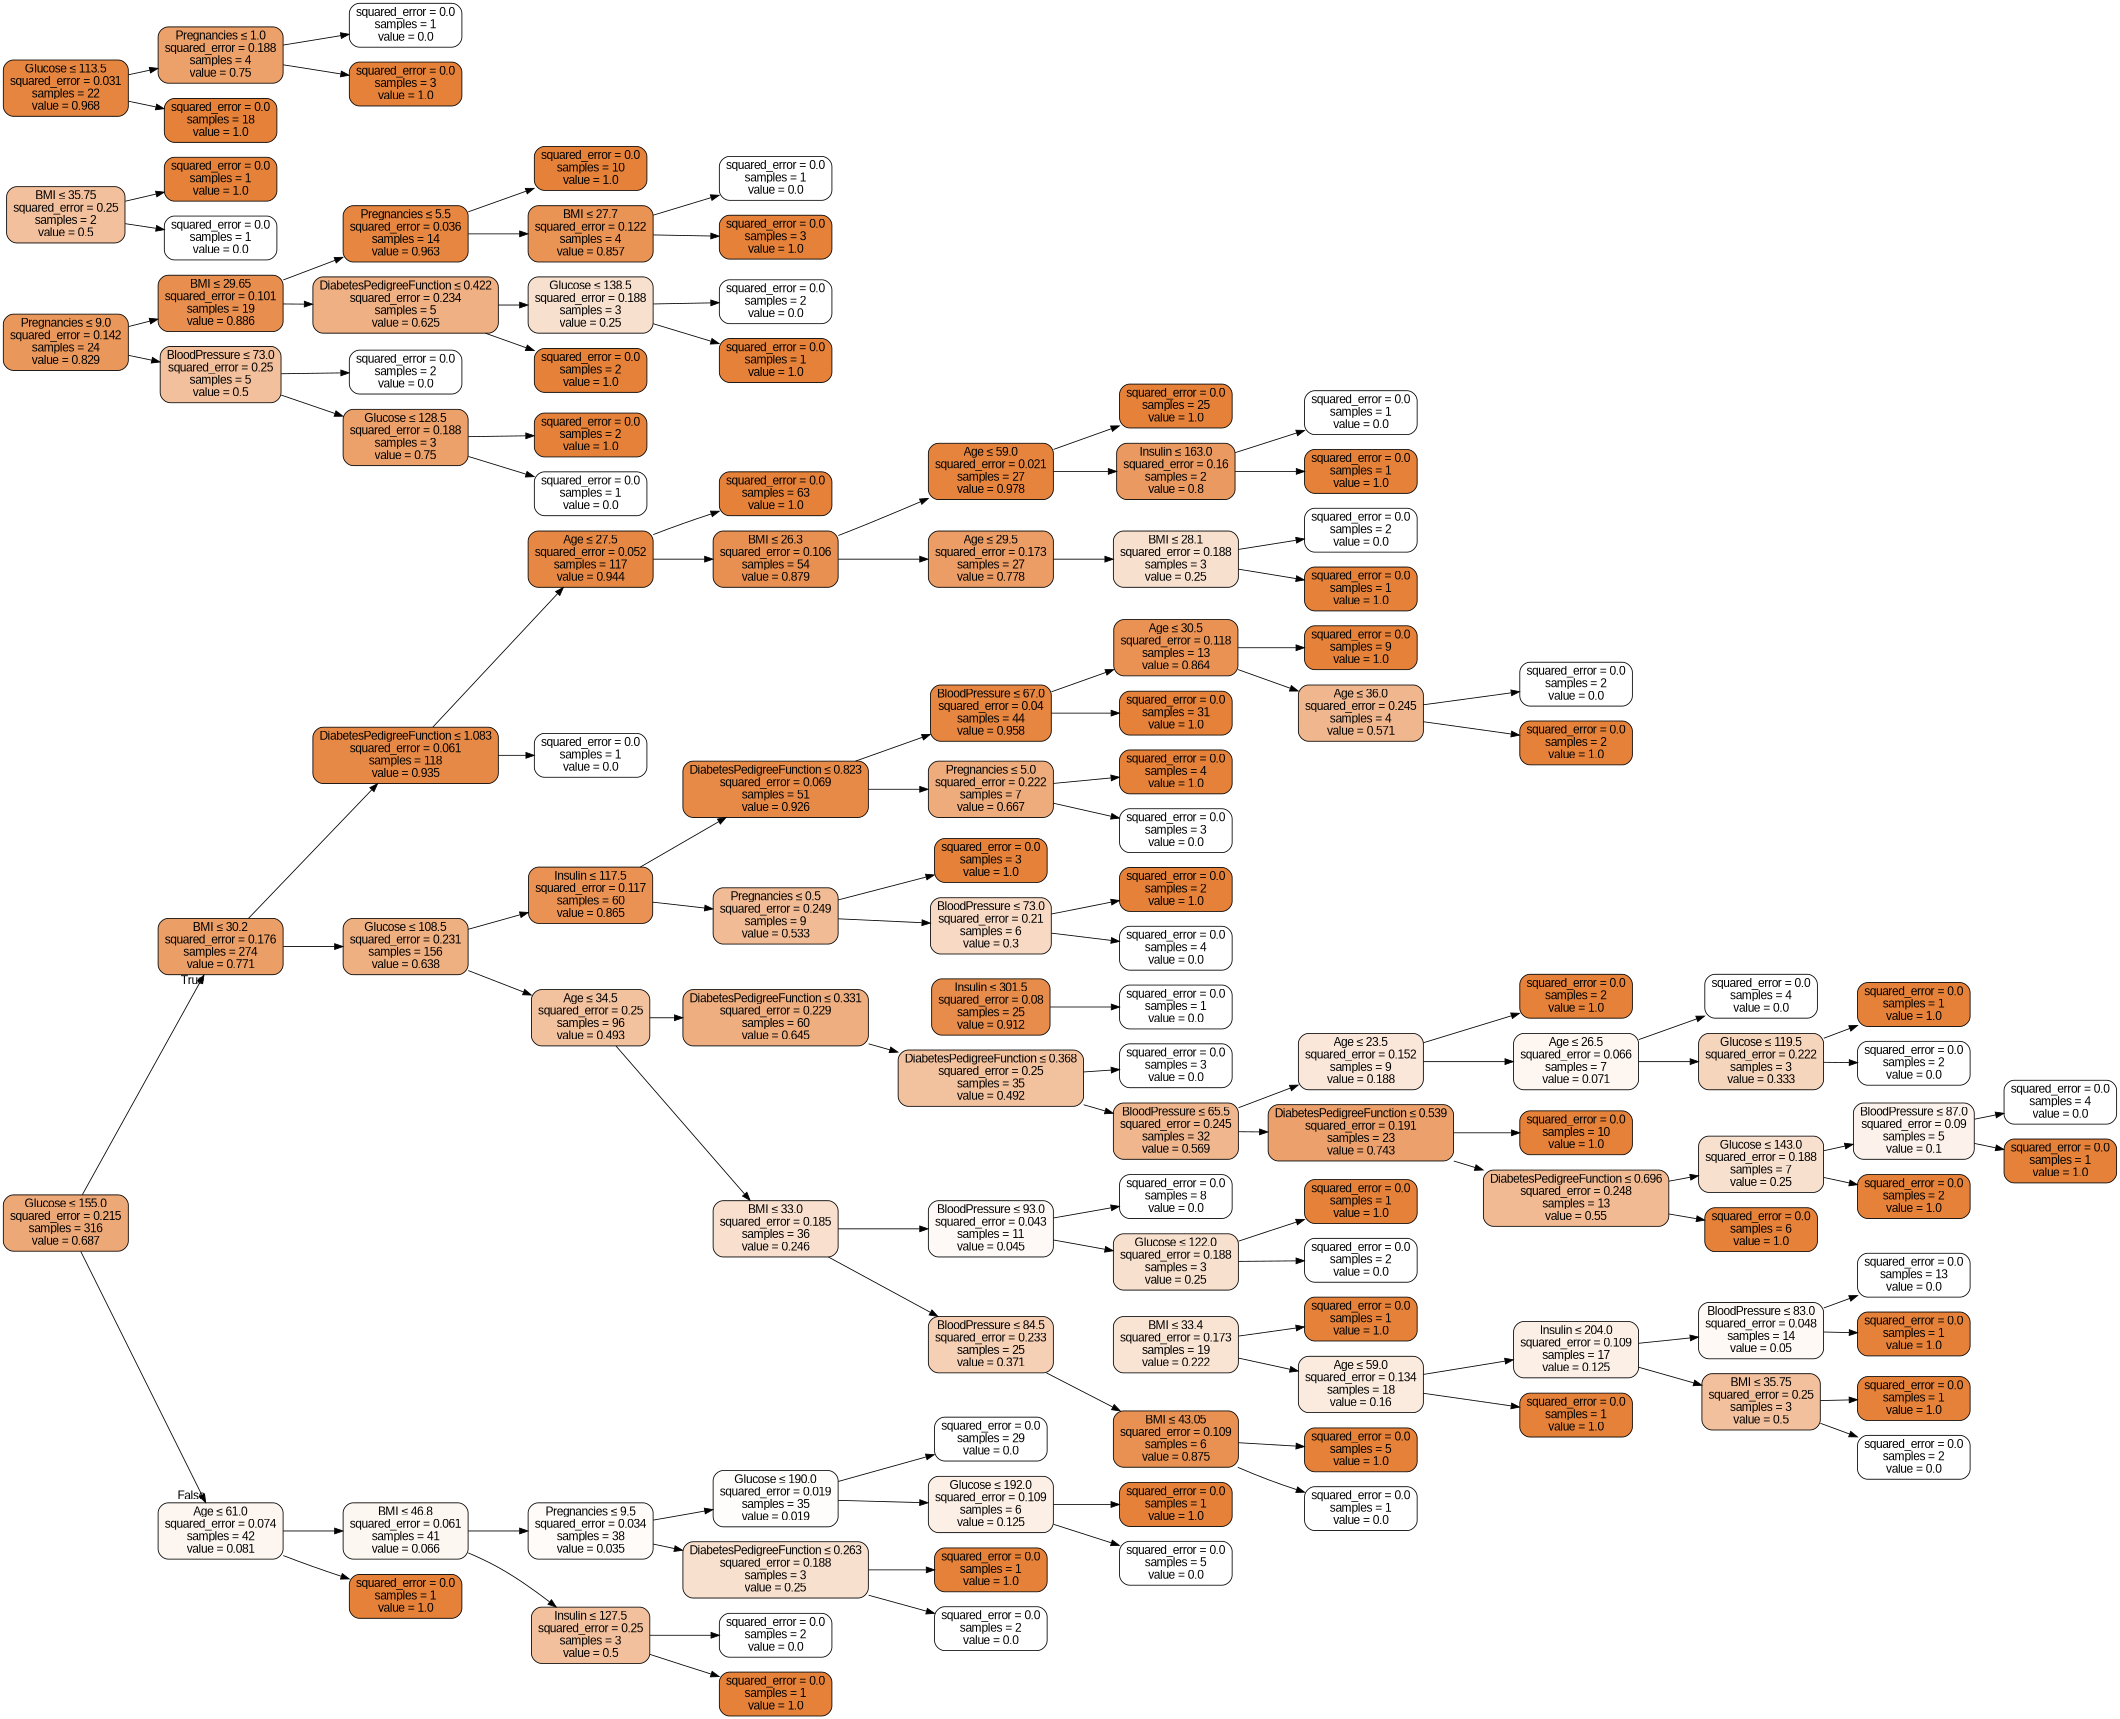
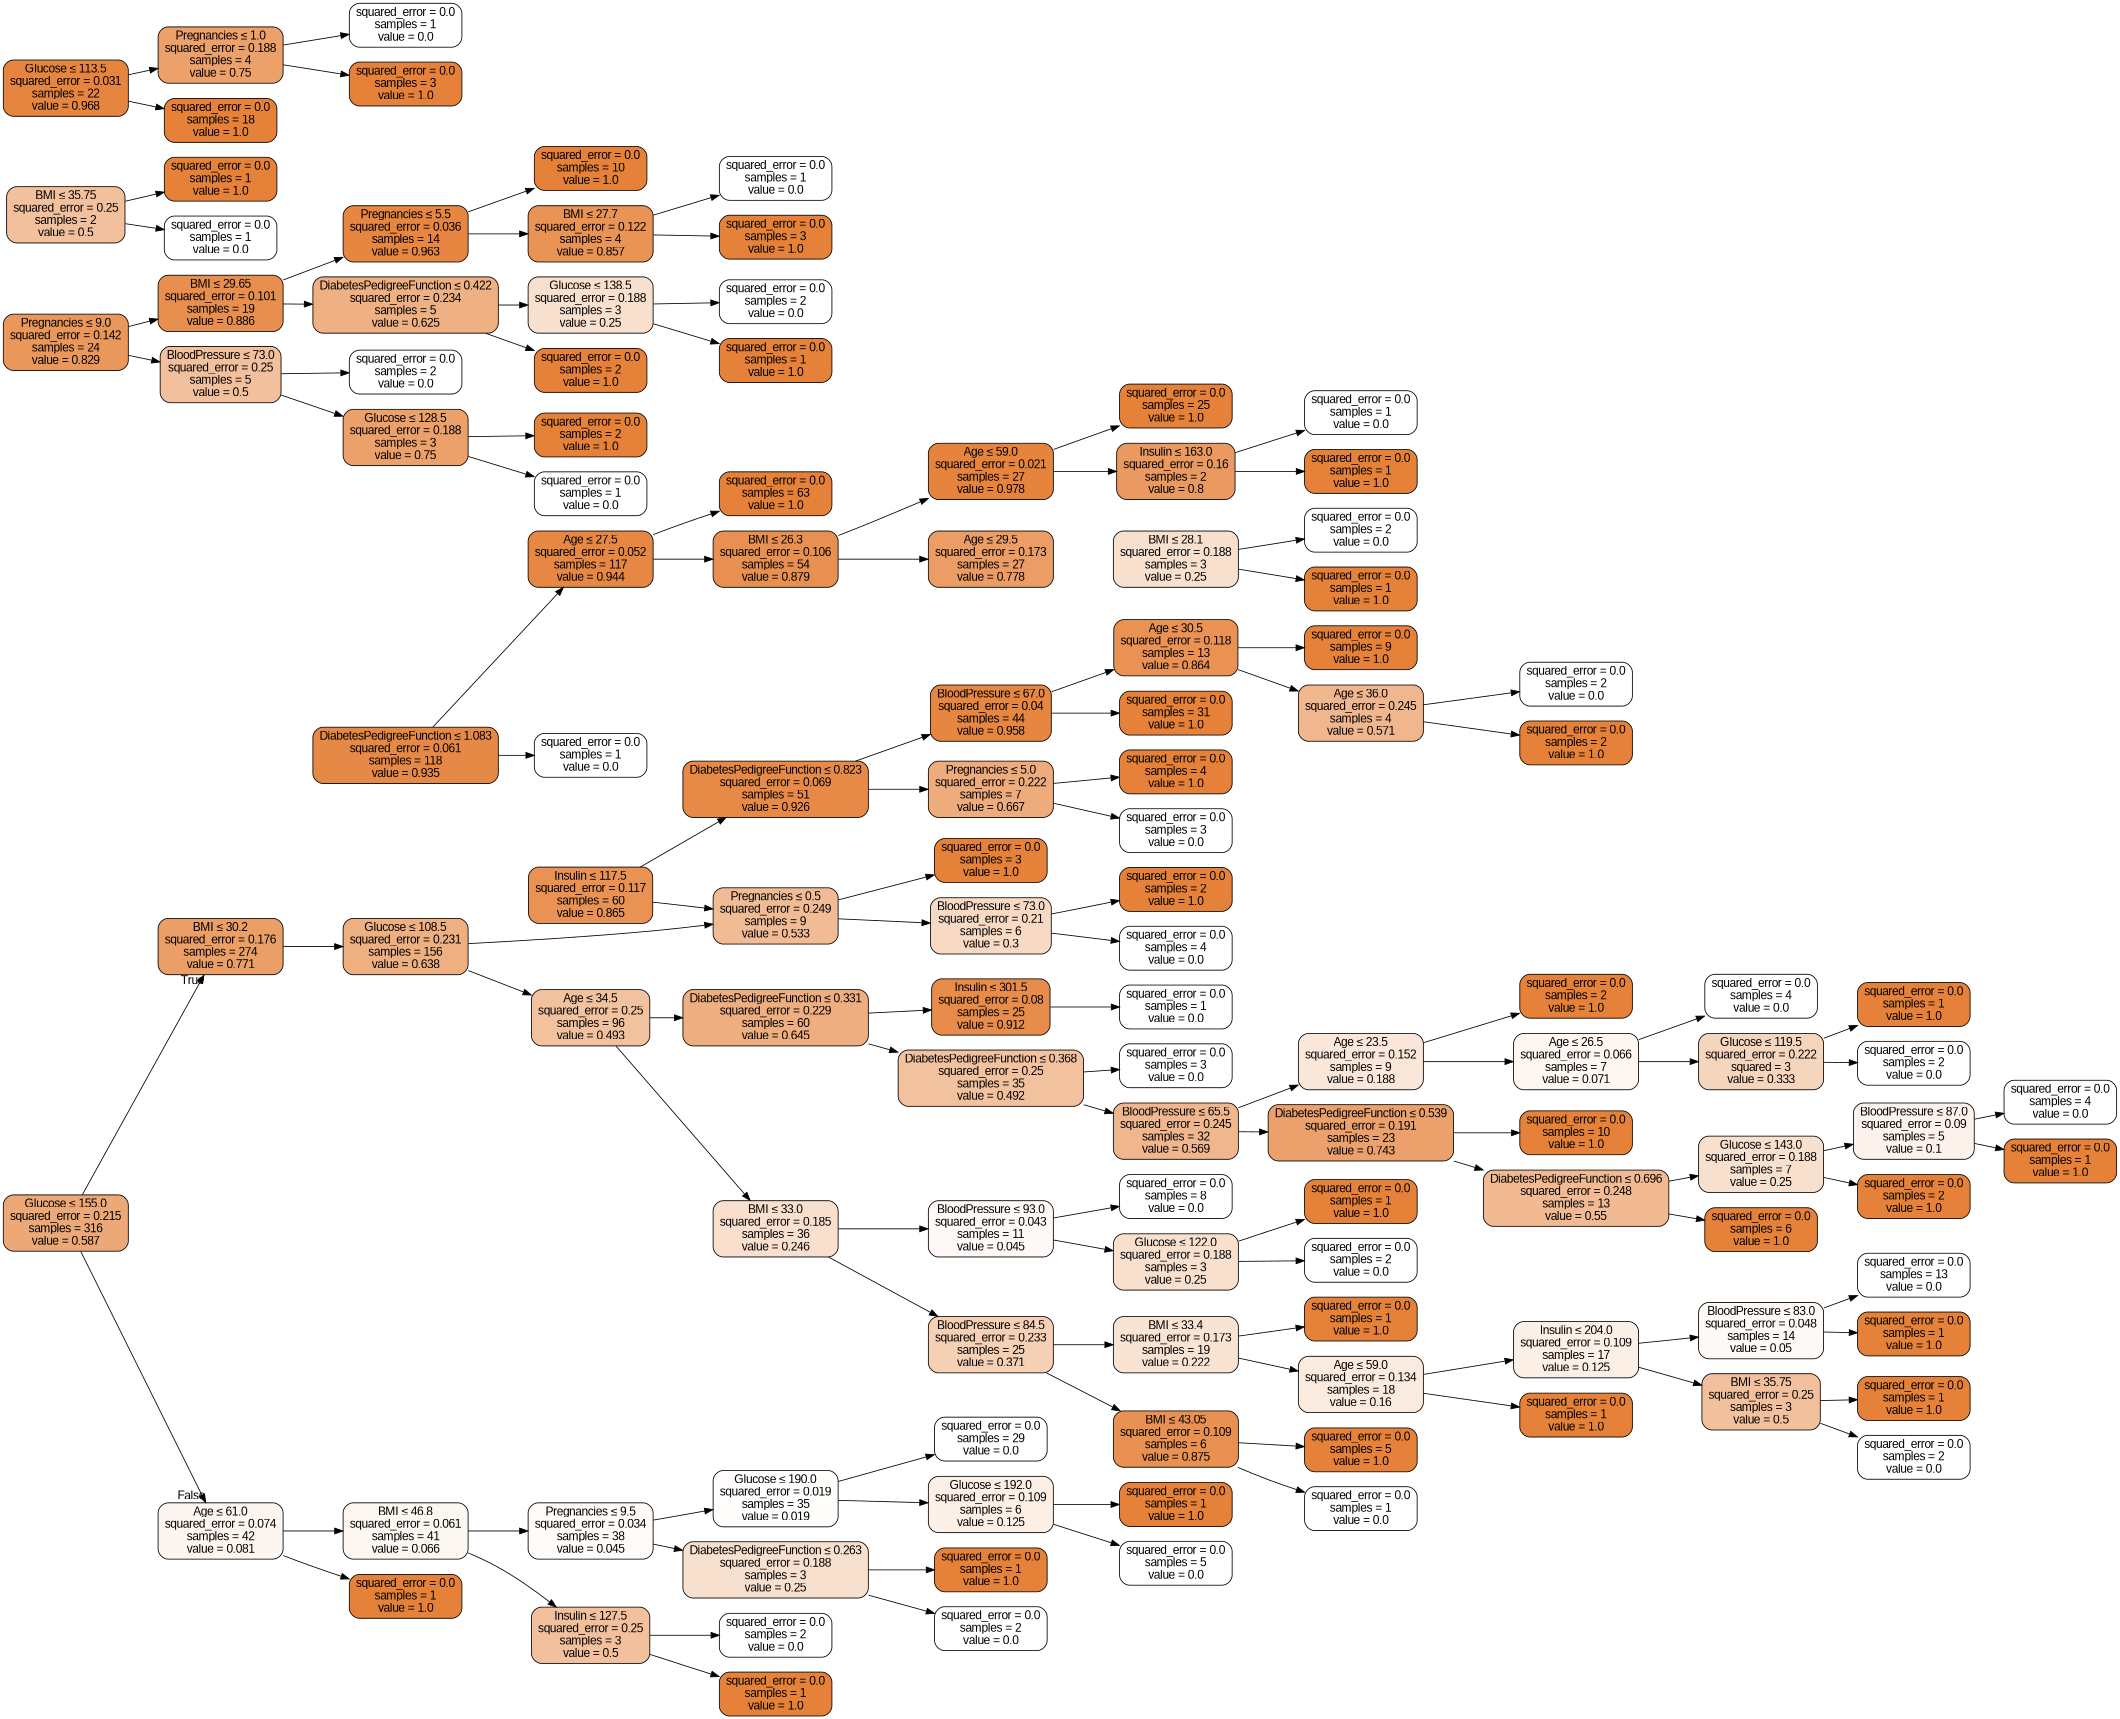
(1079, 559) -> none
(310, 854) -> none
(494, 922) -> (587, 936)
none -> (896, 1012)
(1761, 1067) -> (1761, 1067)
(66, 1241) -> (66, 1241)
none -> (1079, 1345)
(591, 1549) -> (591, 1549)
